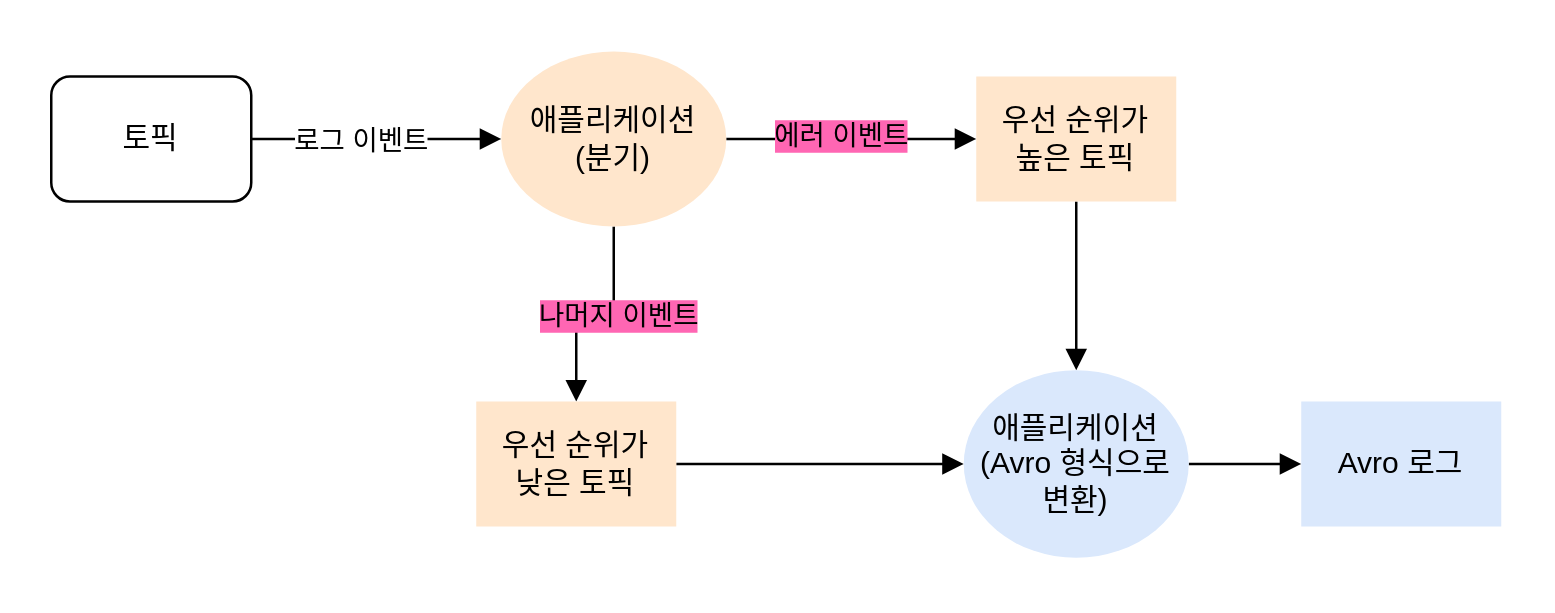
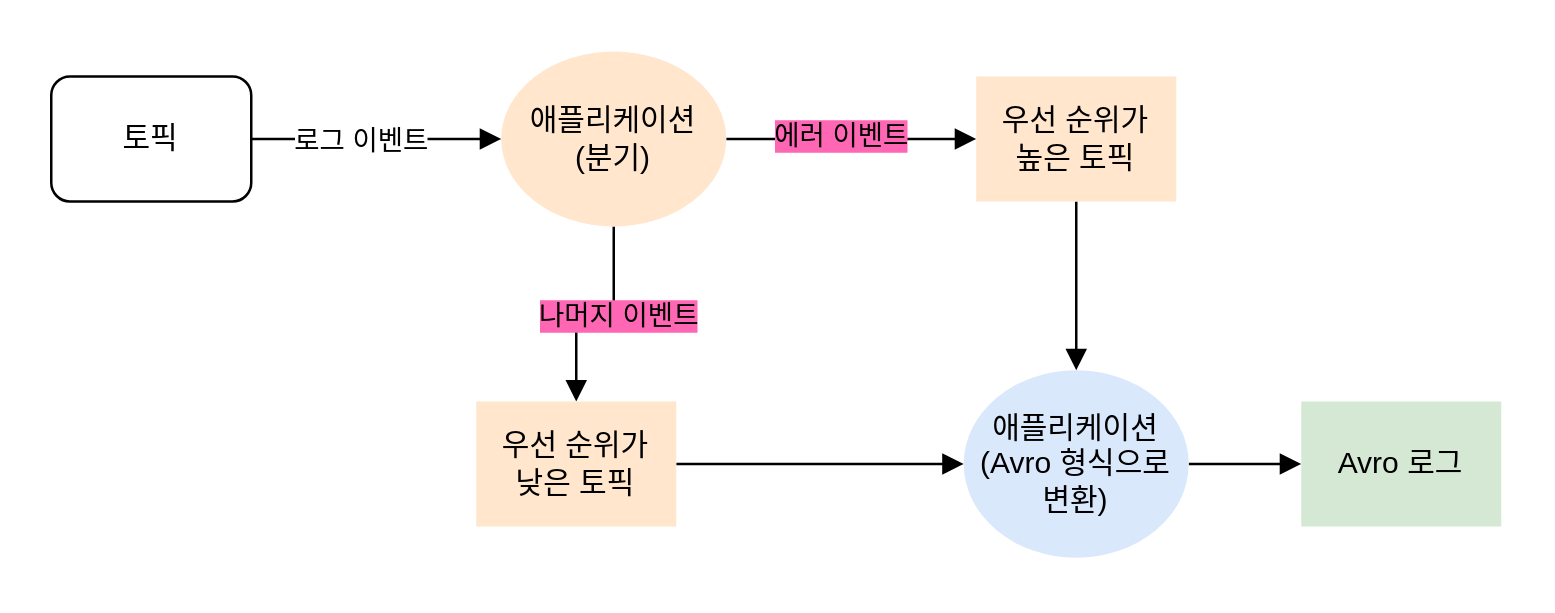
(1401, 464) -> (1401, 464)
